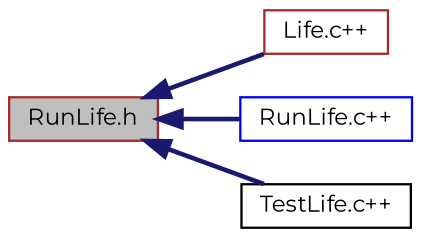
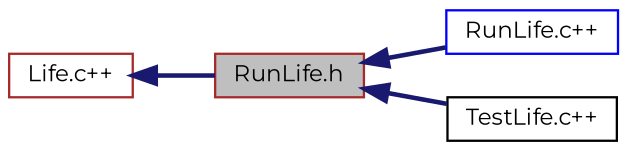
(216, 71) -> (185, 76)
